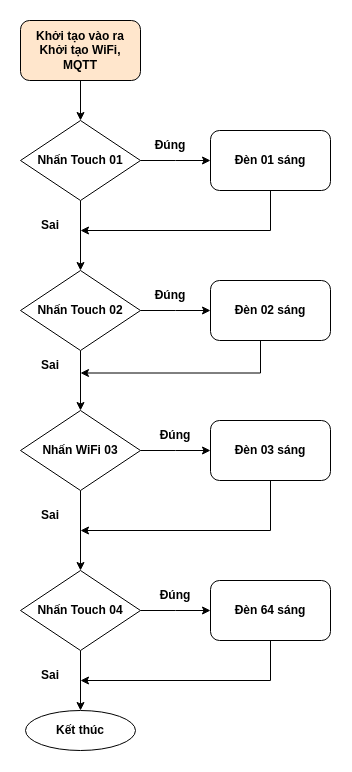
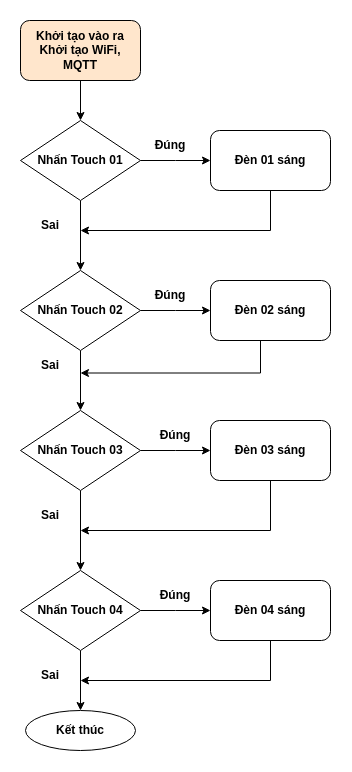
(81, 451) -> (81, 451)
(271, 611) -> (271, 611)
